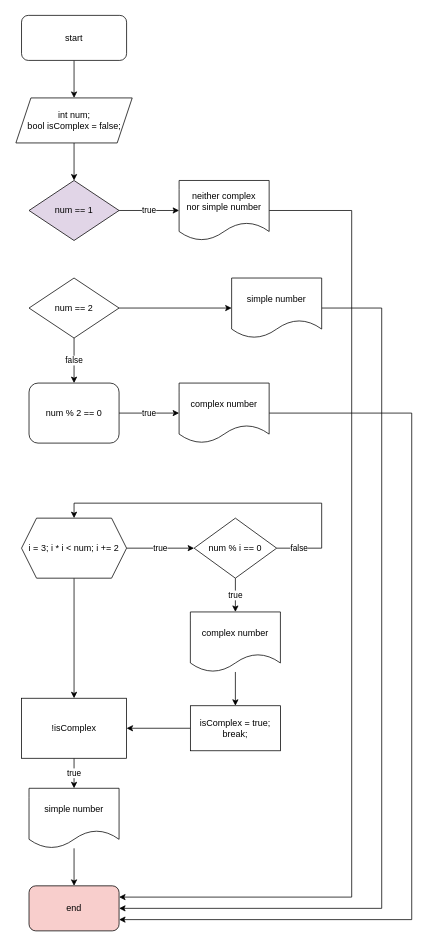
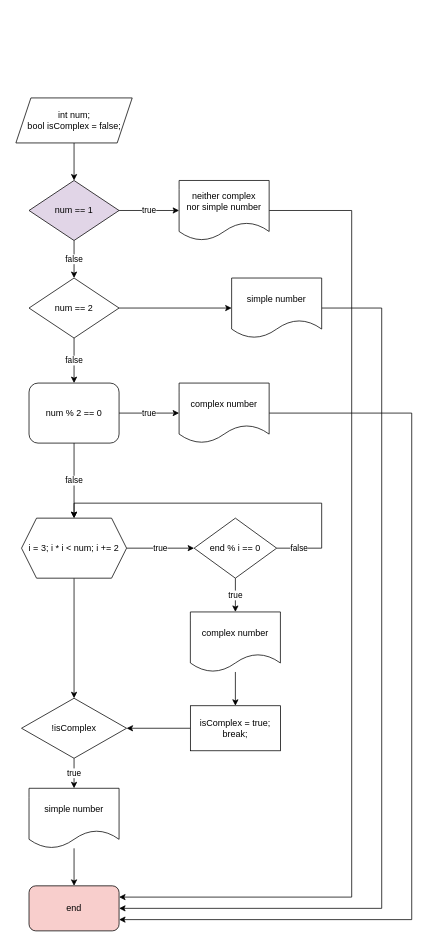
(74, 38) -> none
(74, 91) -> none
none -> (74, 263)
none -> (74, 471)
(235, 548) -> (235, 548)
(74, 728) -> (74, 728)
